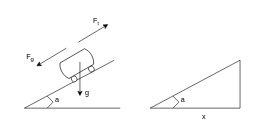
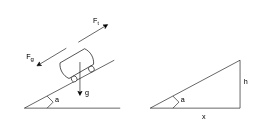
none -> (246, 83)
